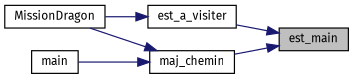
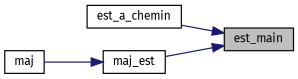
(55, 17) -> none
(192, 17) -> (134, 17)
(55, 62) -> (24, 62)
(192, 62) -> (134, 62)
